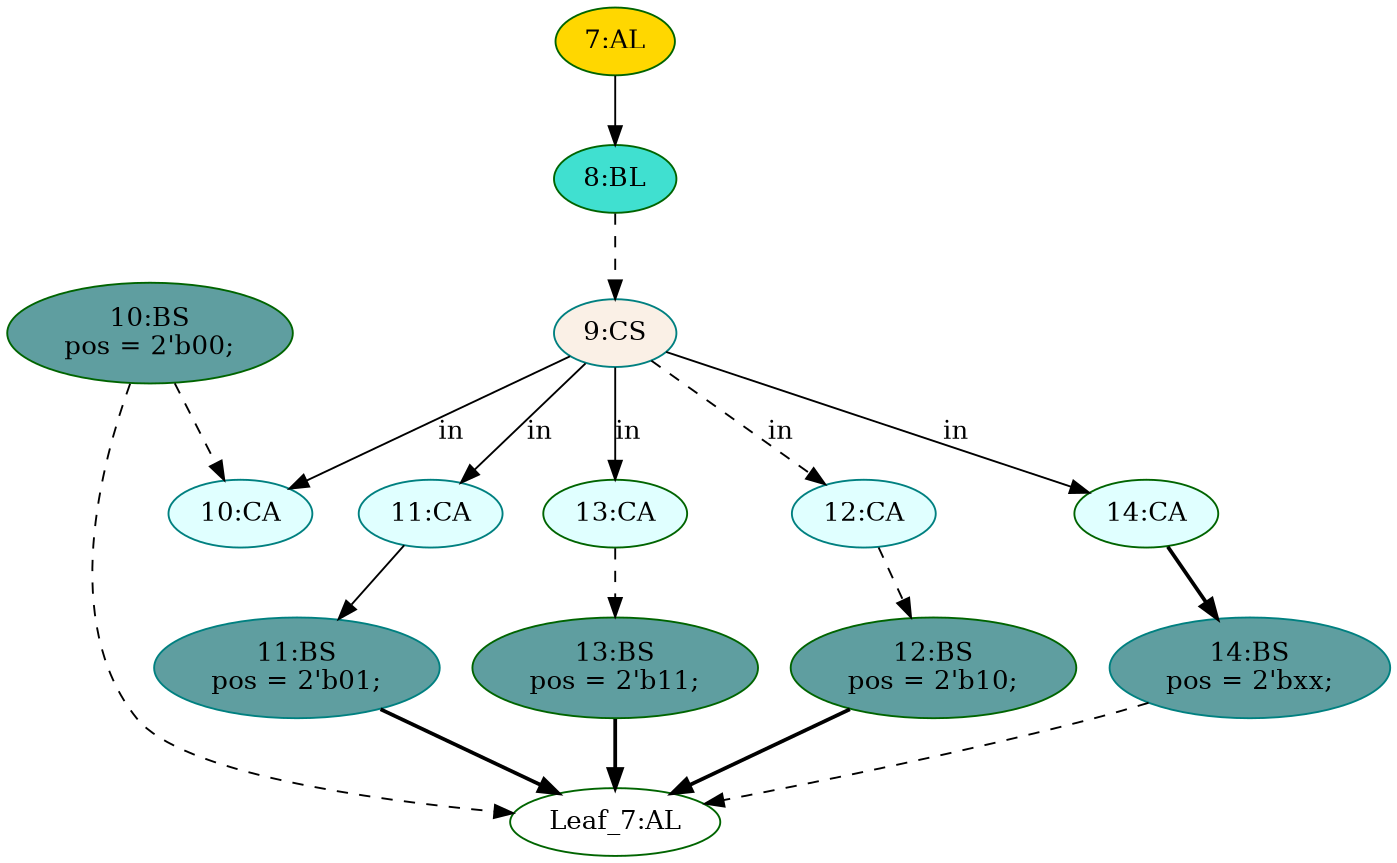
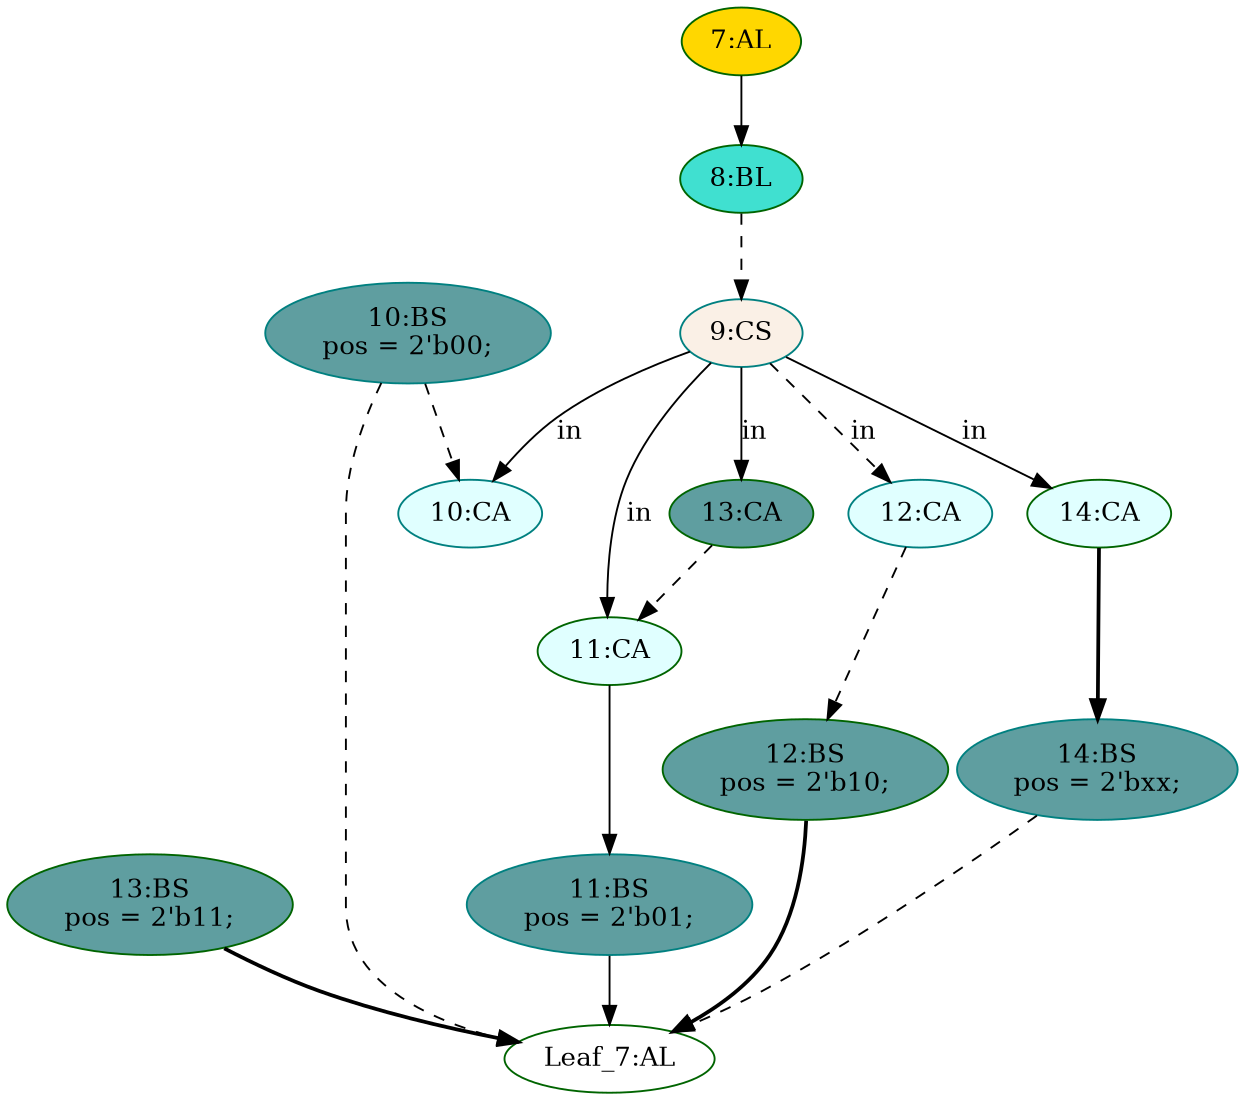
(150, 333) -> (408, 333)
(431, 514) -> (610, 651)
(615, 514) -> (741, 514)
(615, 573) -> (682, 576)
(461, 747) -> (610, 981)
